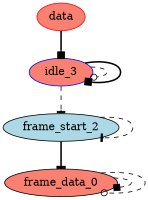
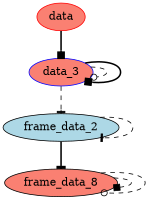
(61, 72) -> (61, 72)
(61, 127) -> (61, 127)
(61, 183) -> (61, 183)
